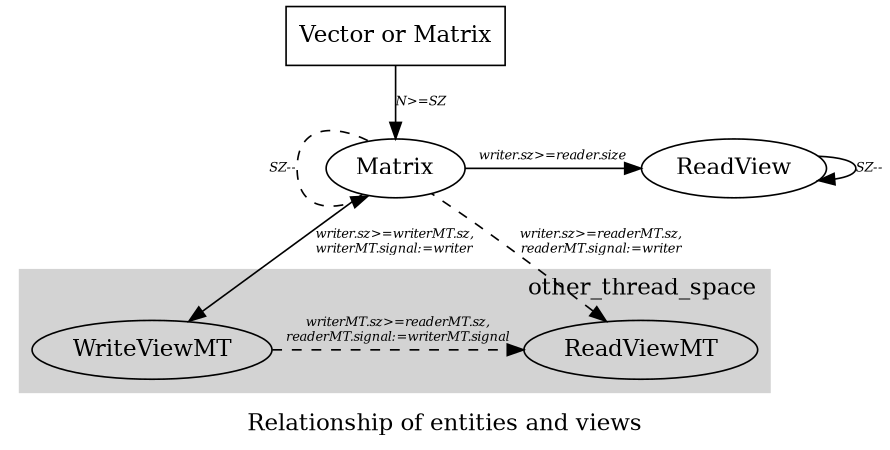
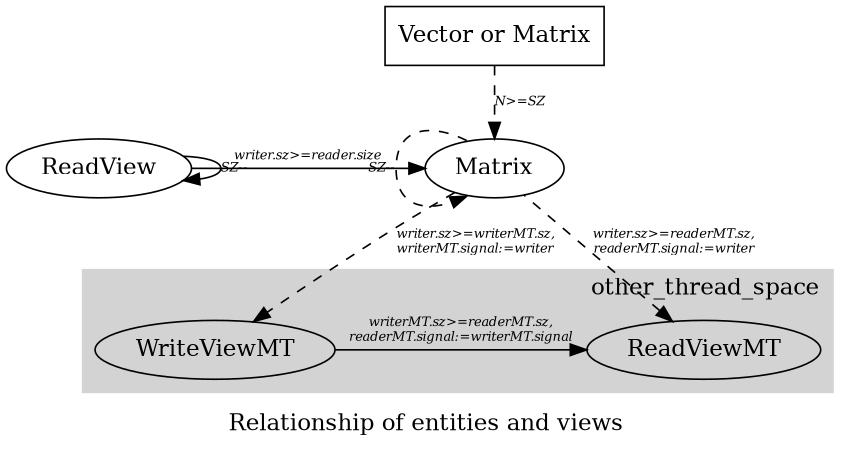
(396, 94) -> (495, 94)
(545, 168) -> (300, 168)
(282, 253) -> (360, 251)
(390, 350) -> (453, 350)
